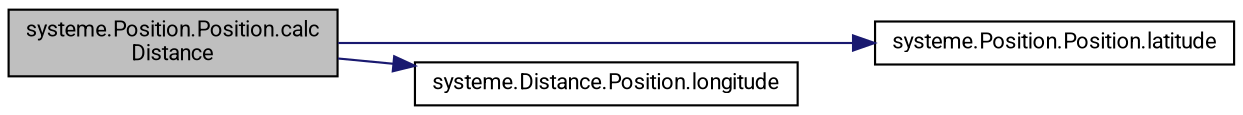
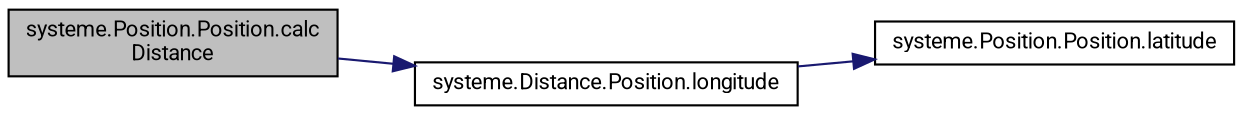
(596, 43) -> (826, 64)
